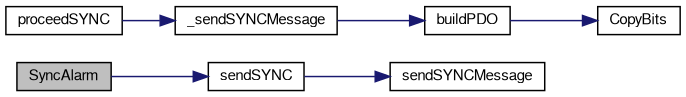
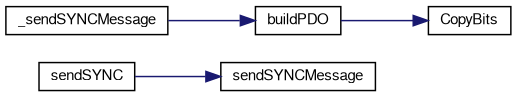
(64, 21) -> none
(64, 77) -> none
